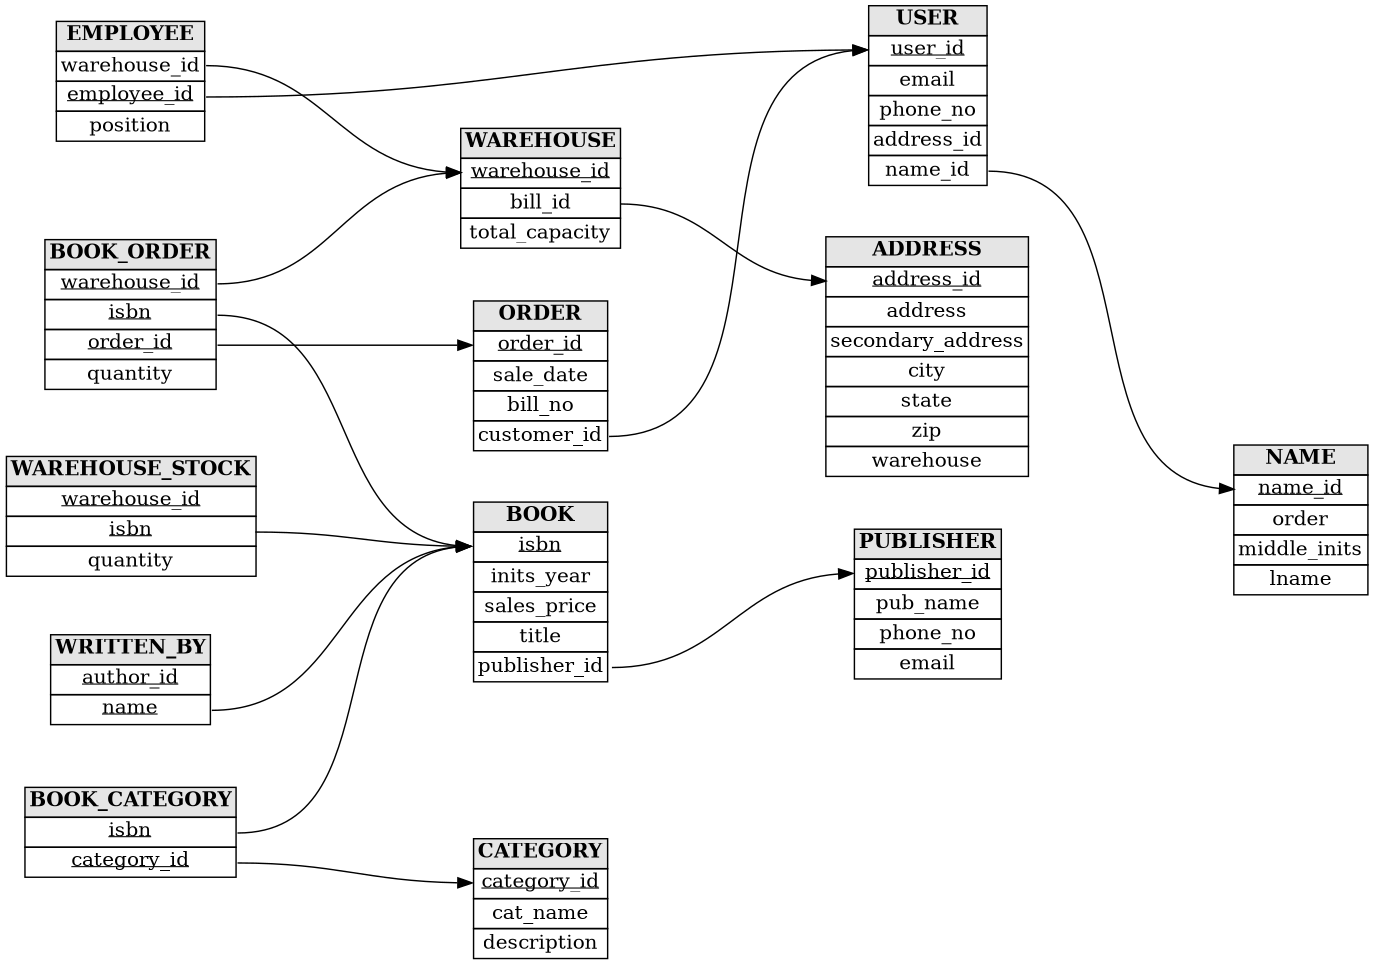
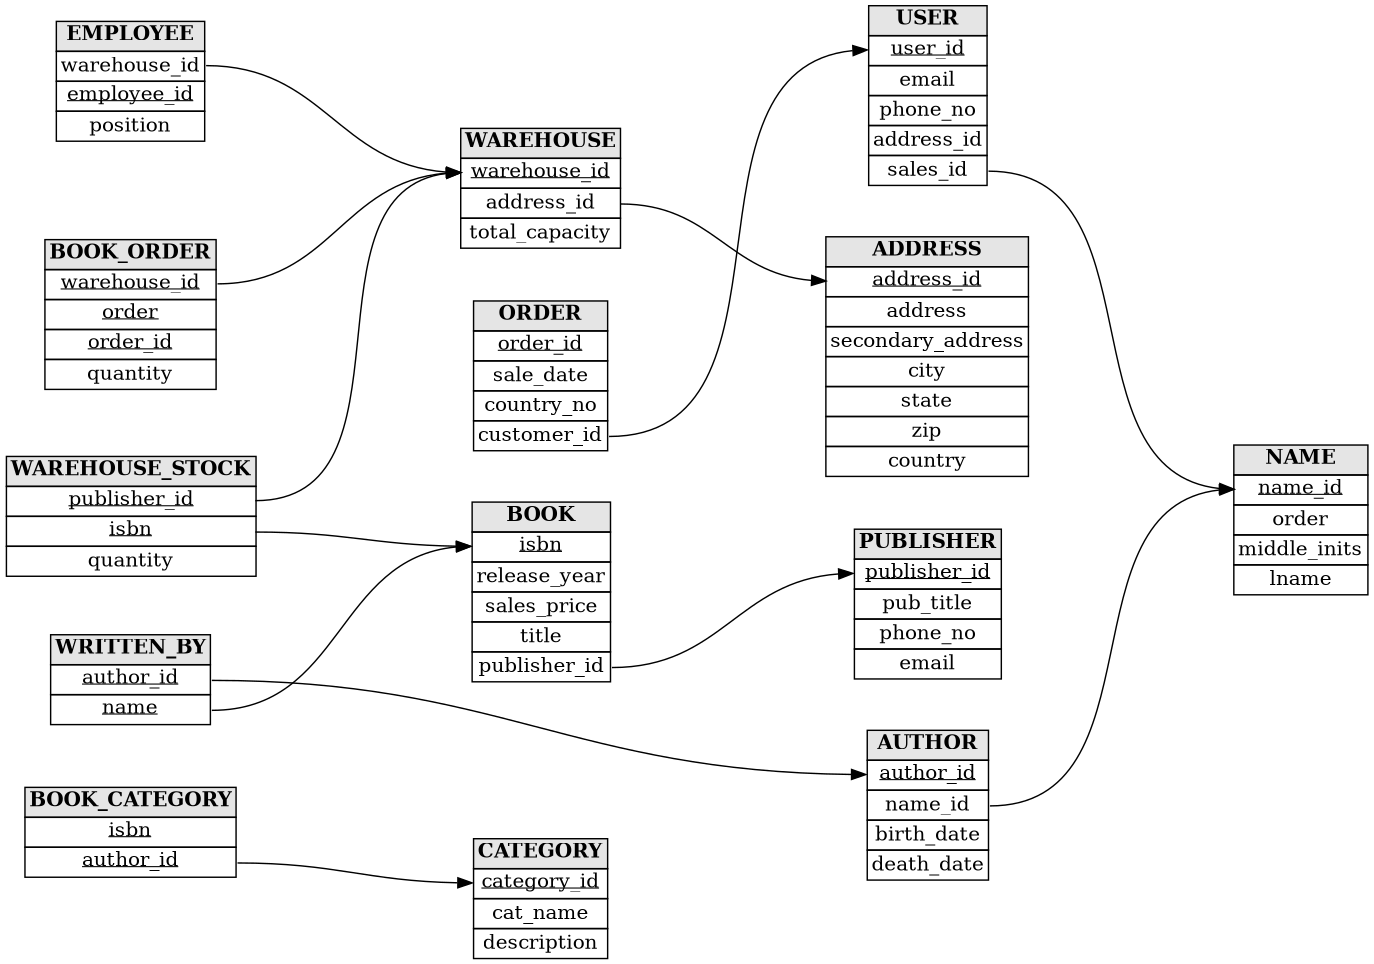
(529, 74) -> none
(928, 170) -> (928, 170)
(541, 203) -> (541, 203)
(131, 312) -> (131, 312)
none -> (357, 344)
(337, 345) -> none
(541, 405) -> (541, 405)
(341, 424) -> none
(927, 461) -> (927, 461)
(131, 499) -> (131, 499)
(541, 576) -> (541, 576)
(928, 603) -> (928, 603)
(352, 697) -> none
none -> (927, 804)
(131, 860) -> (131, 860)
